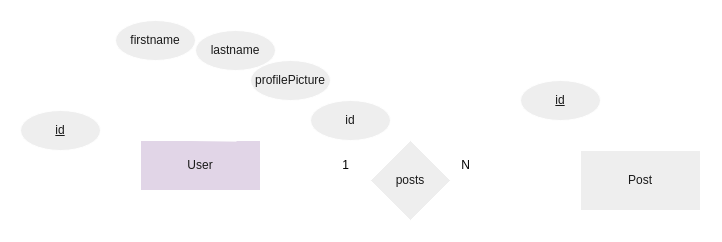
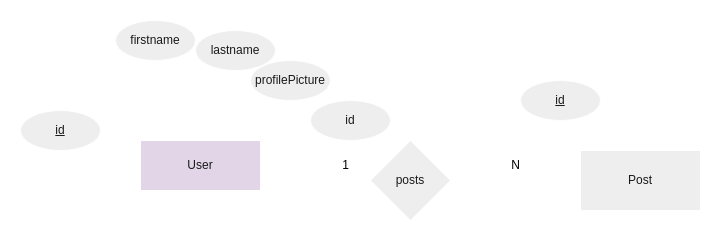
(227, 141) -> none
(466, 166) -> (516, 166)
